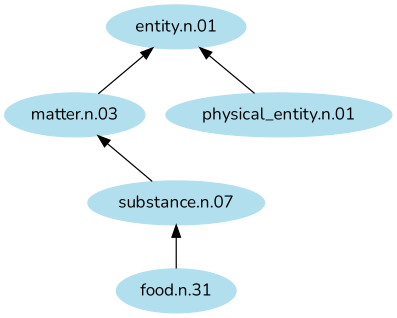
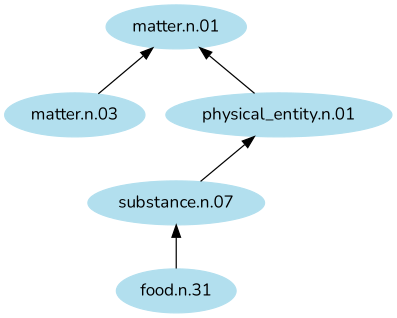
(176, 27) -> (176, 27)
(130, 163) -> (223, 163)
